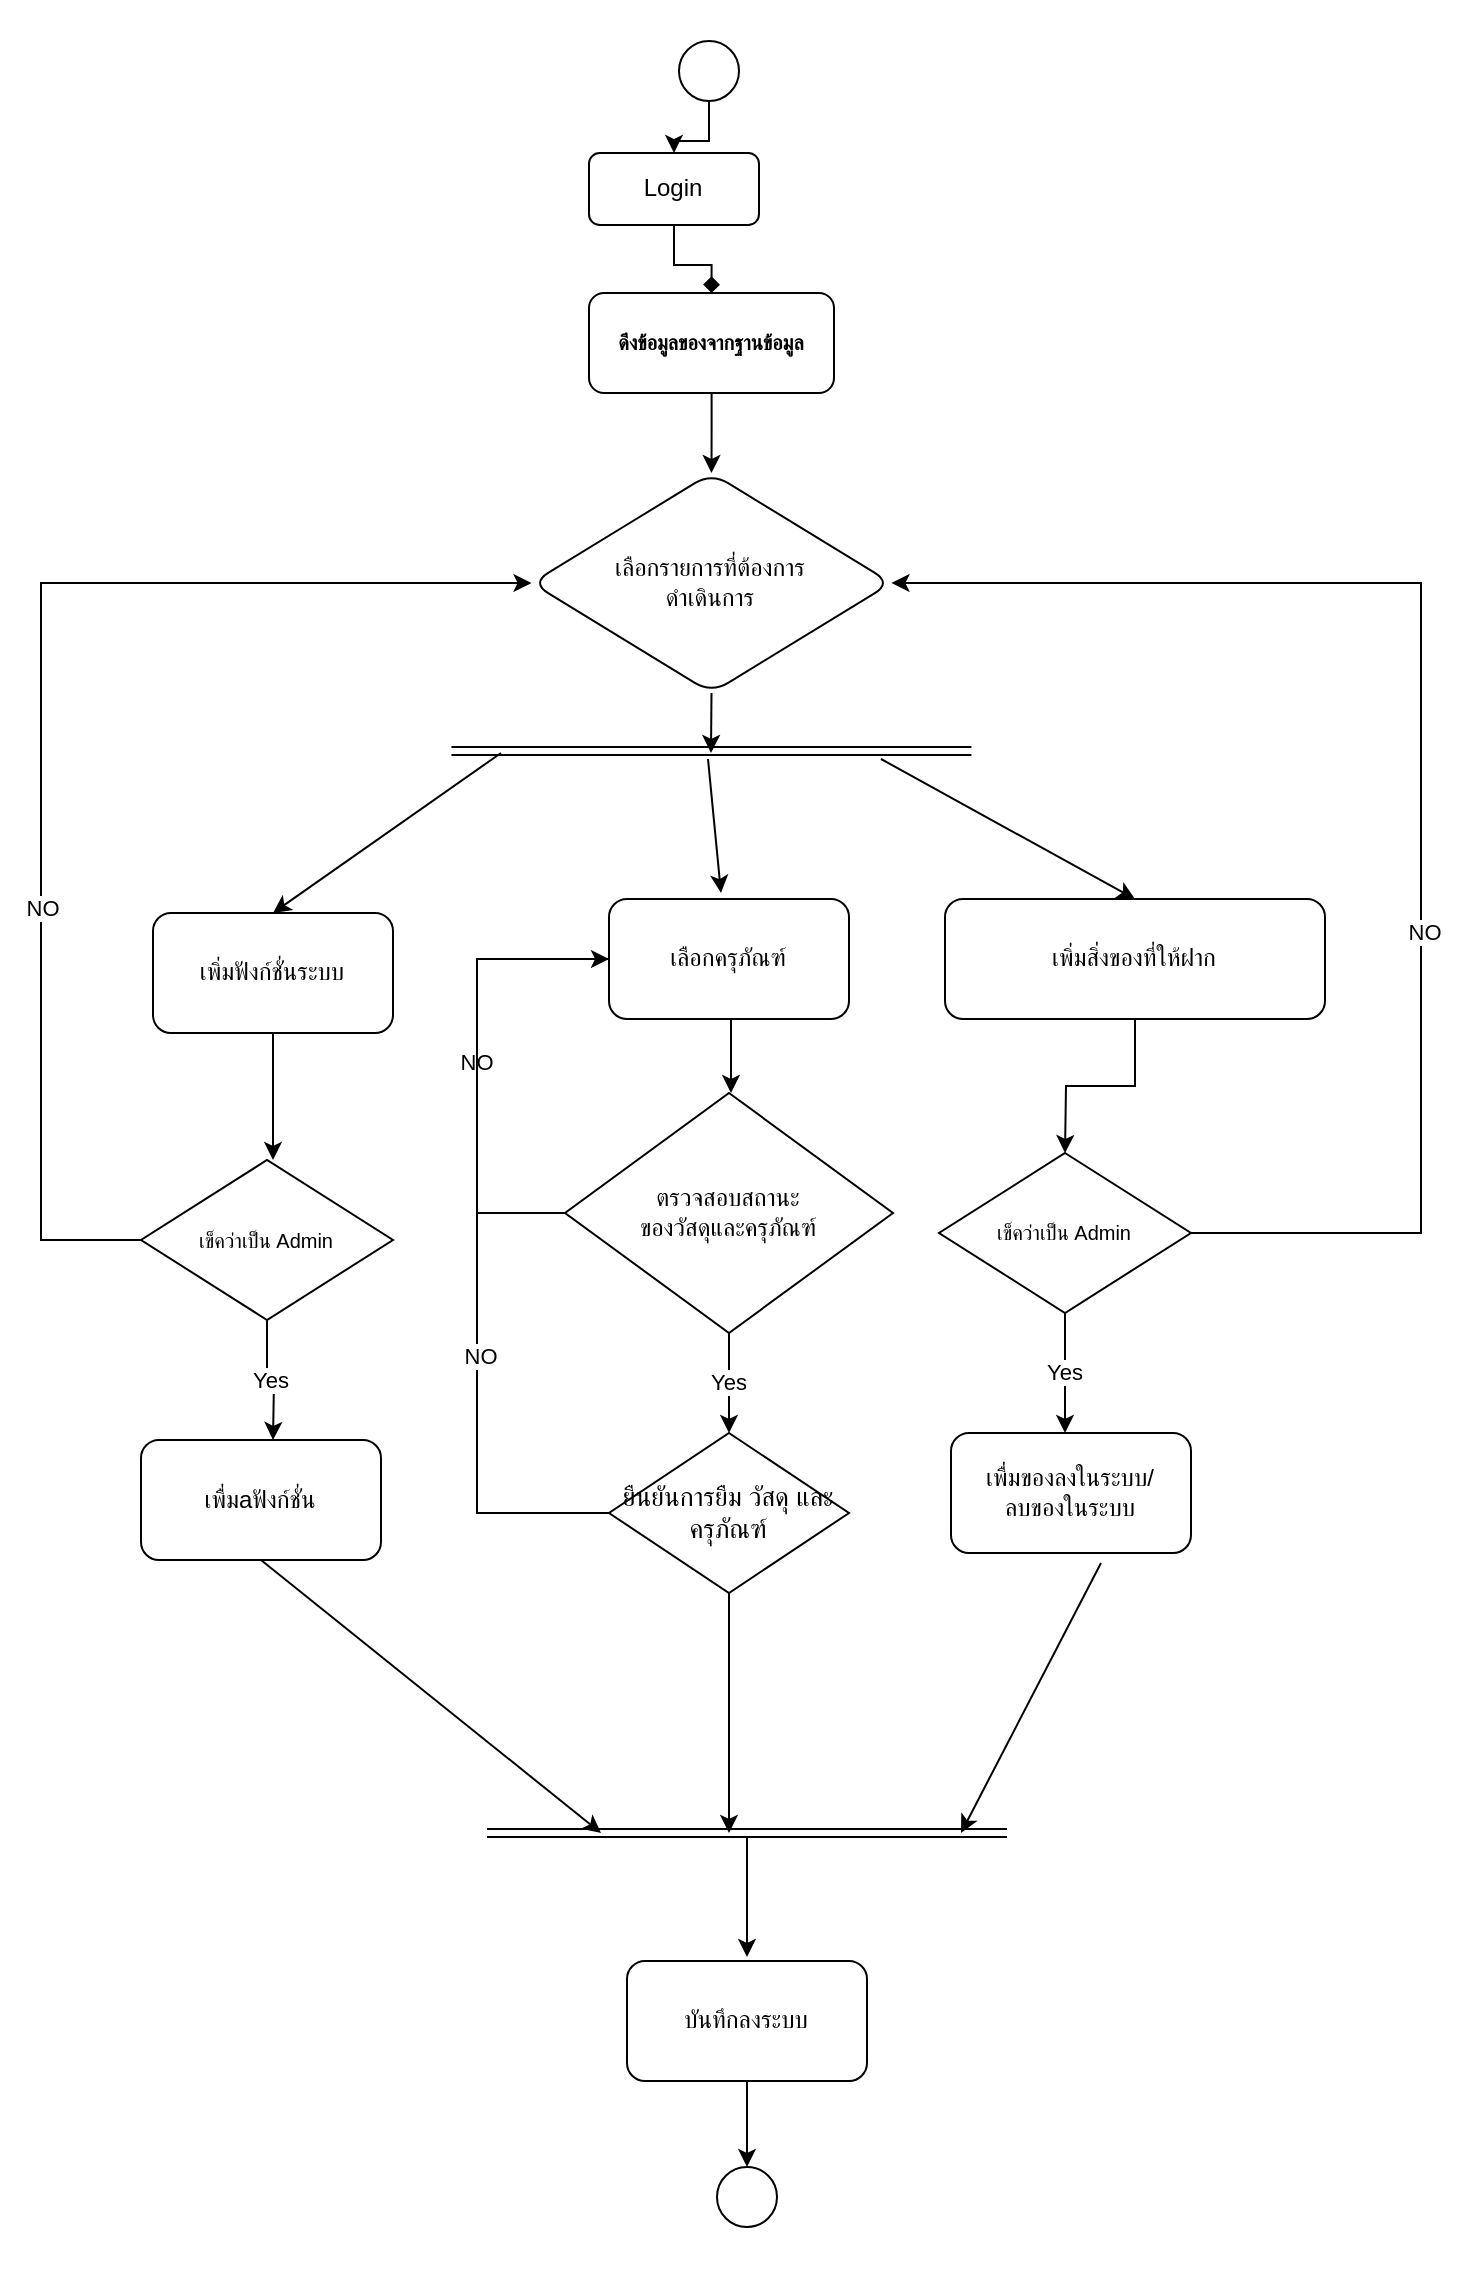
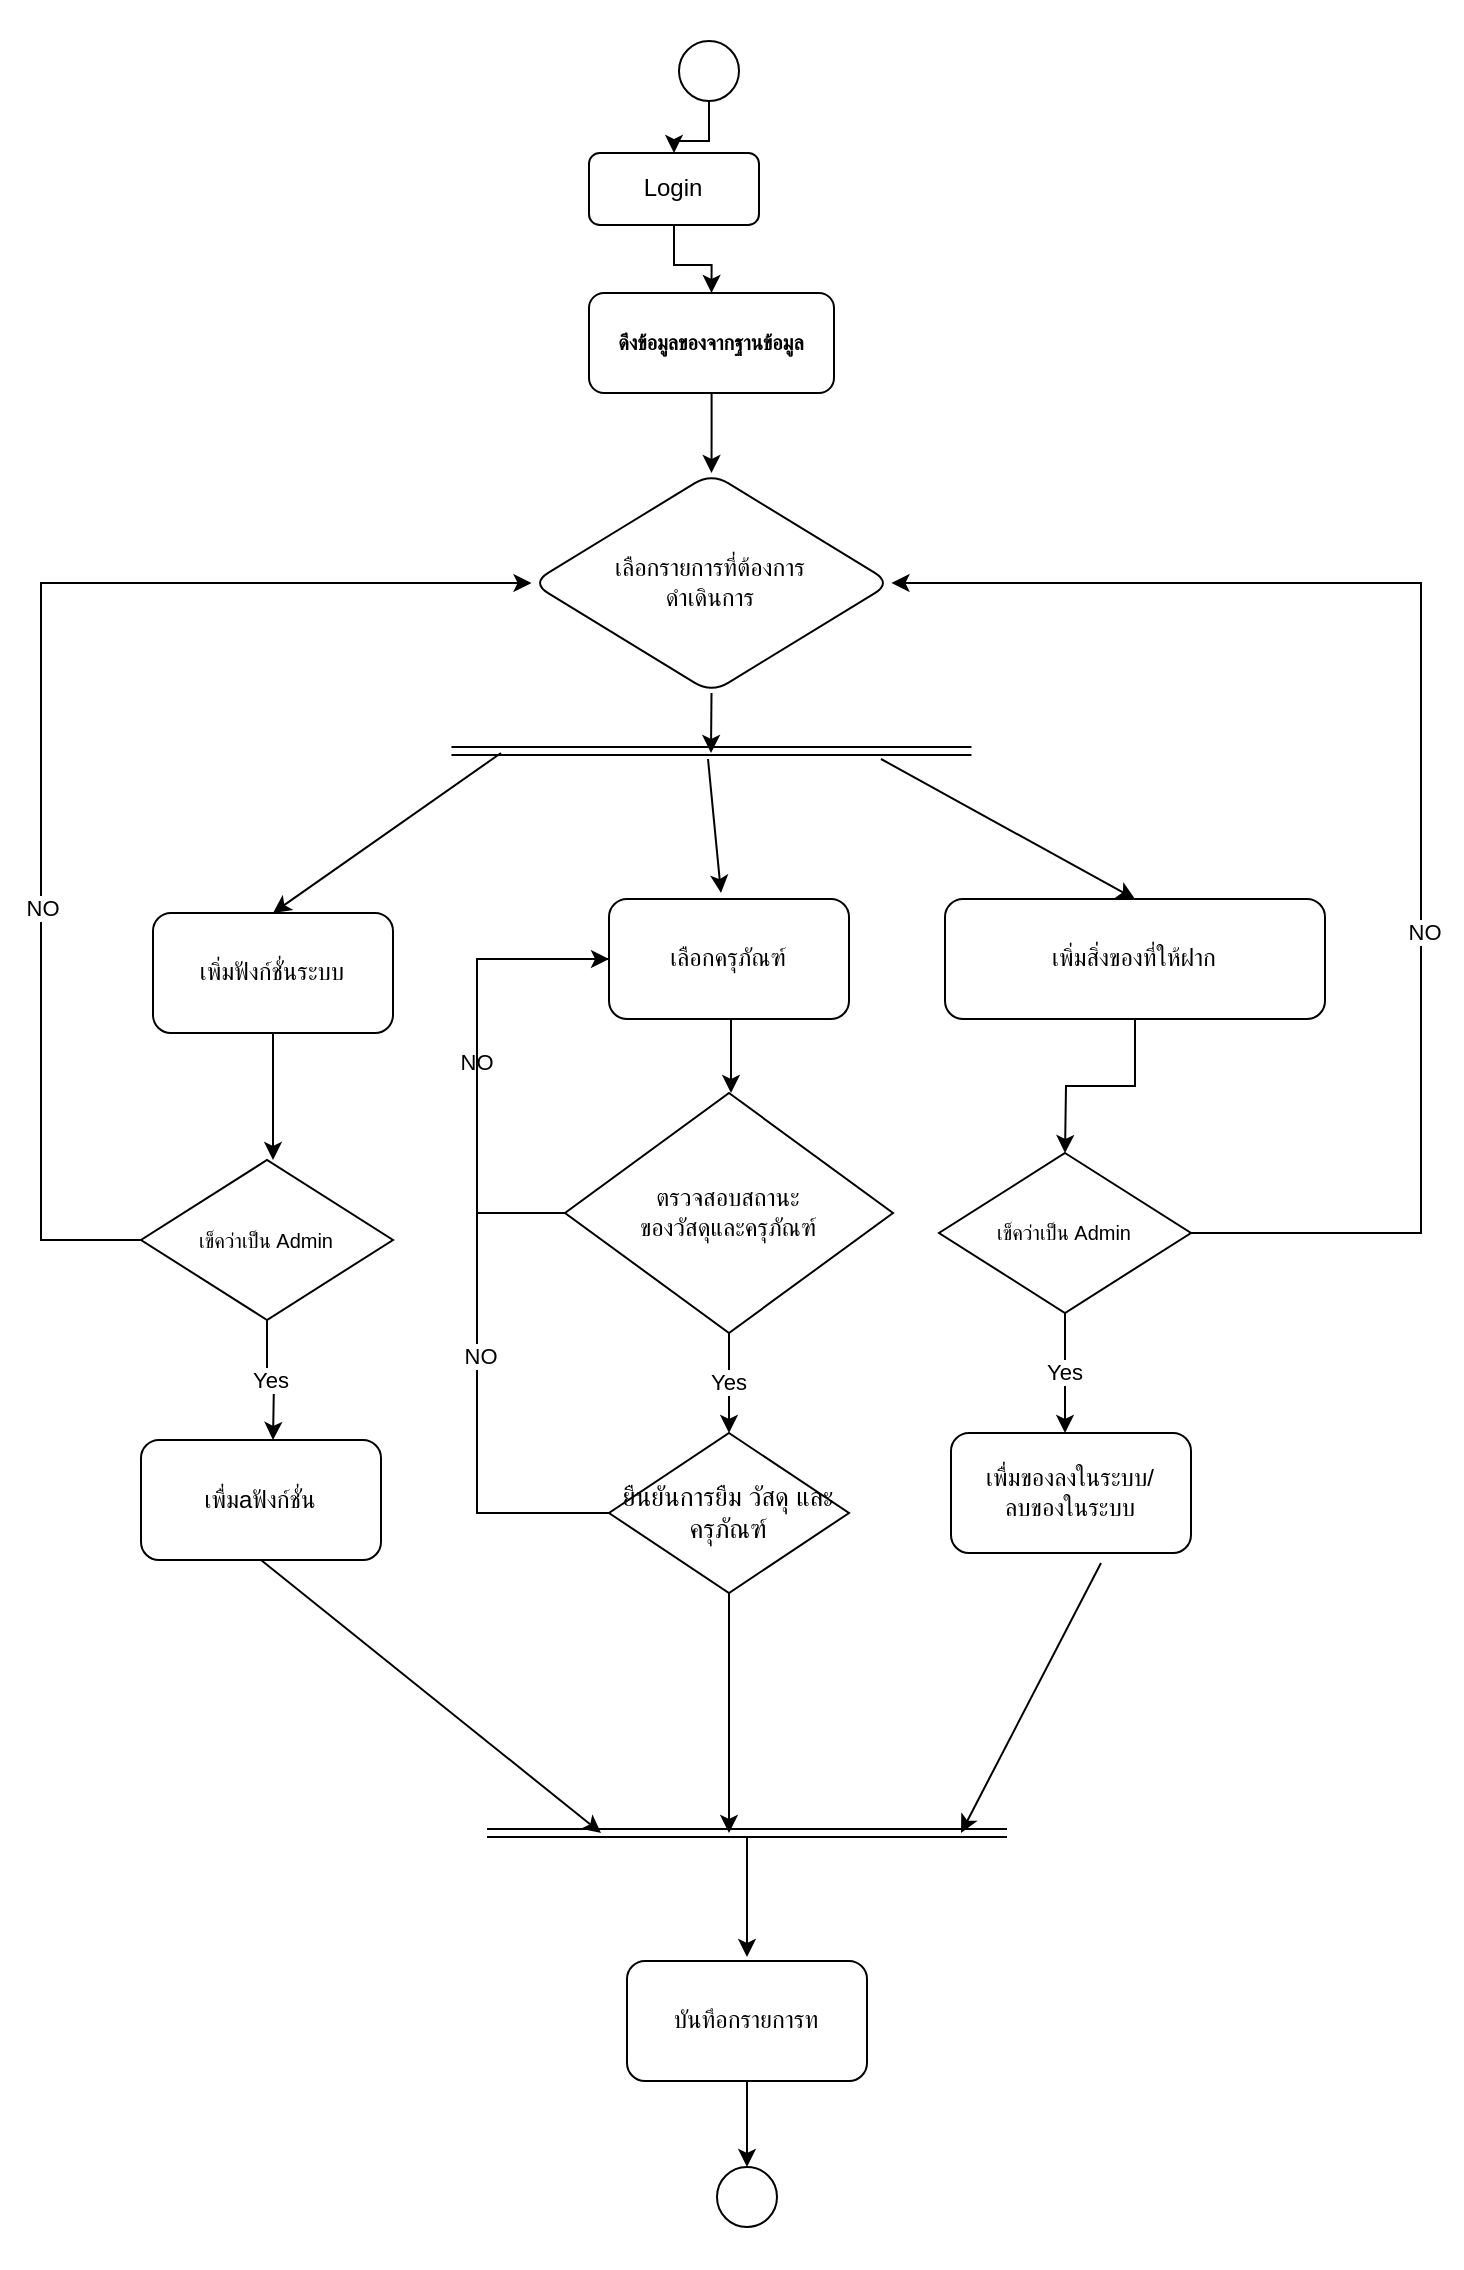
(712, 277) -> (712, 278)
(747, 2021) -> (747, 2021)
